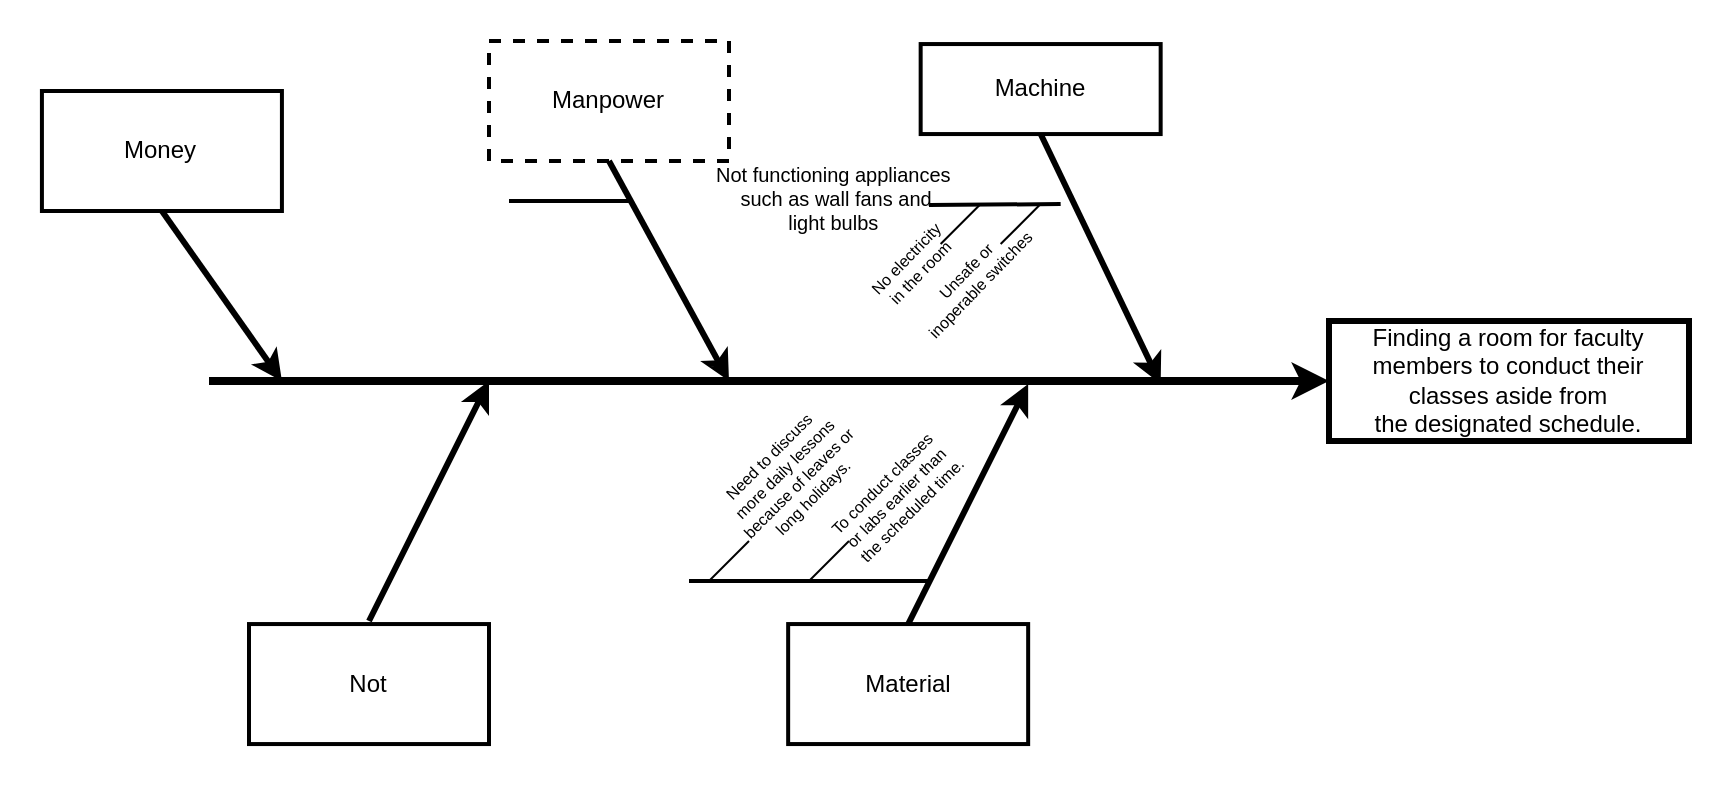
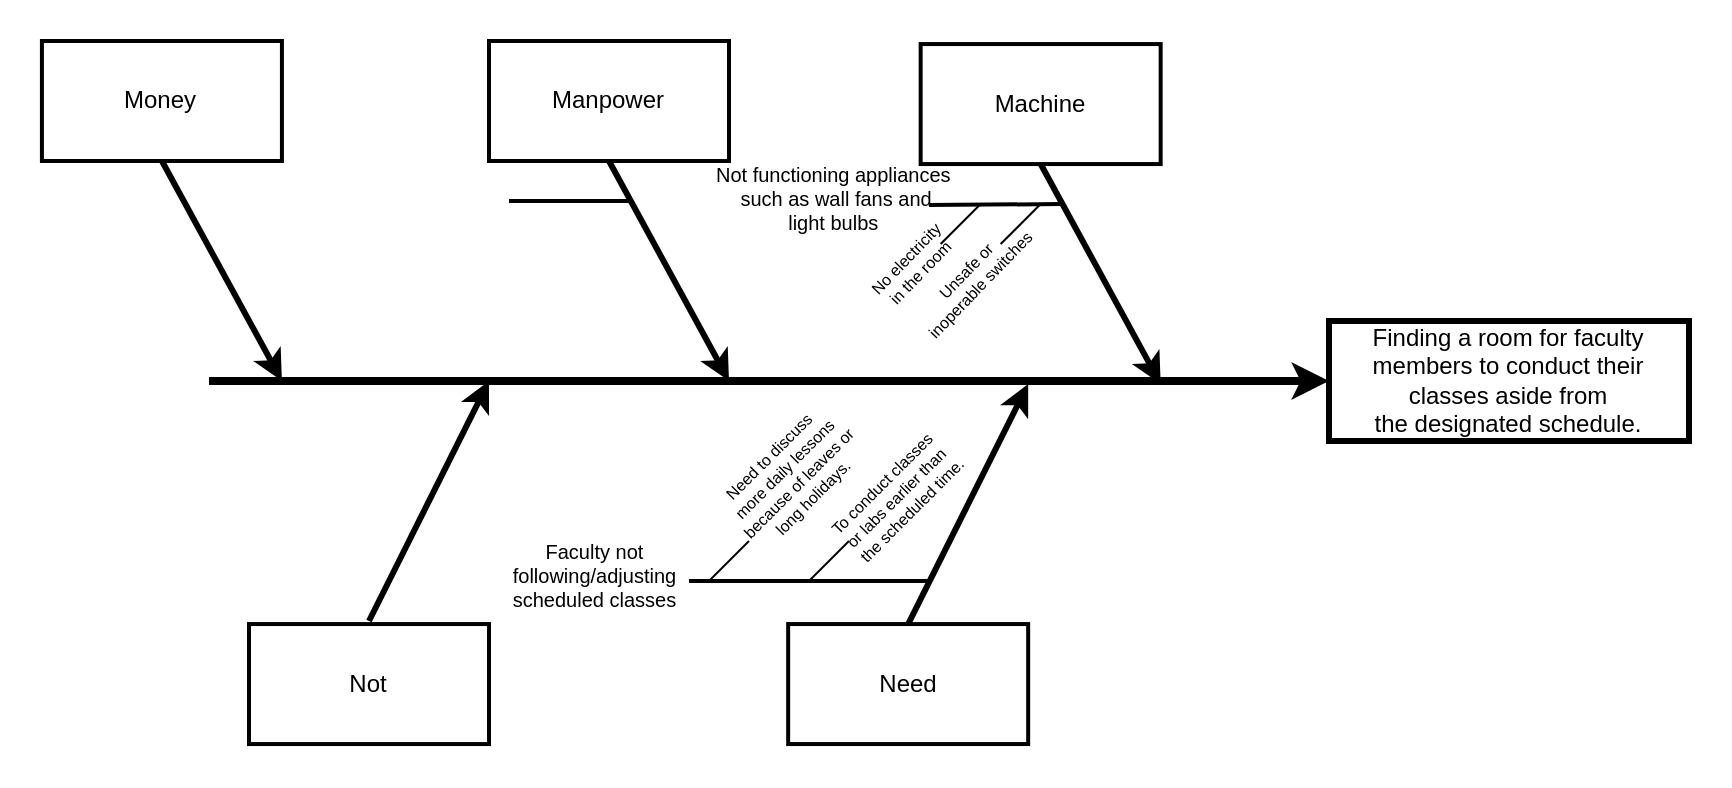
(1041, 89) -> (1041, 104)
(609, 101) -> (609, 101)
(162, 151) -> (162, 101)
none -> (595, 581)
(909, 685) -> (909, 685)
